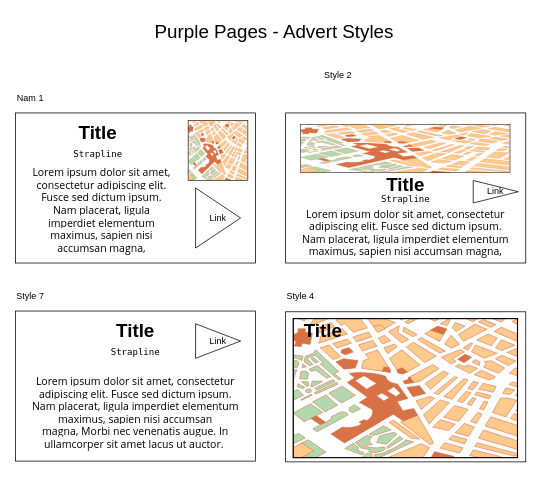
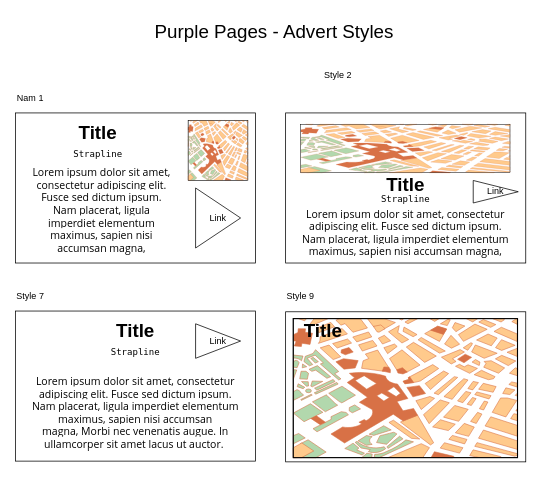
(300, 297) -> (300, 297)
